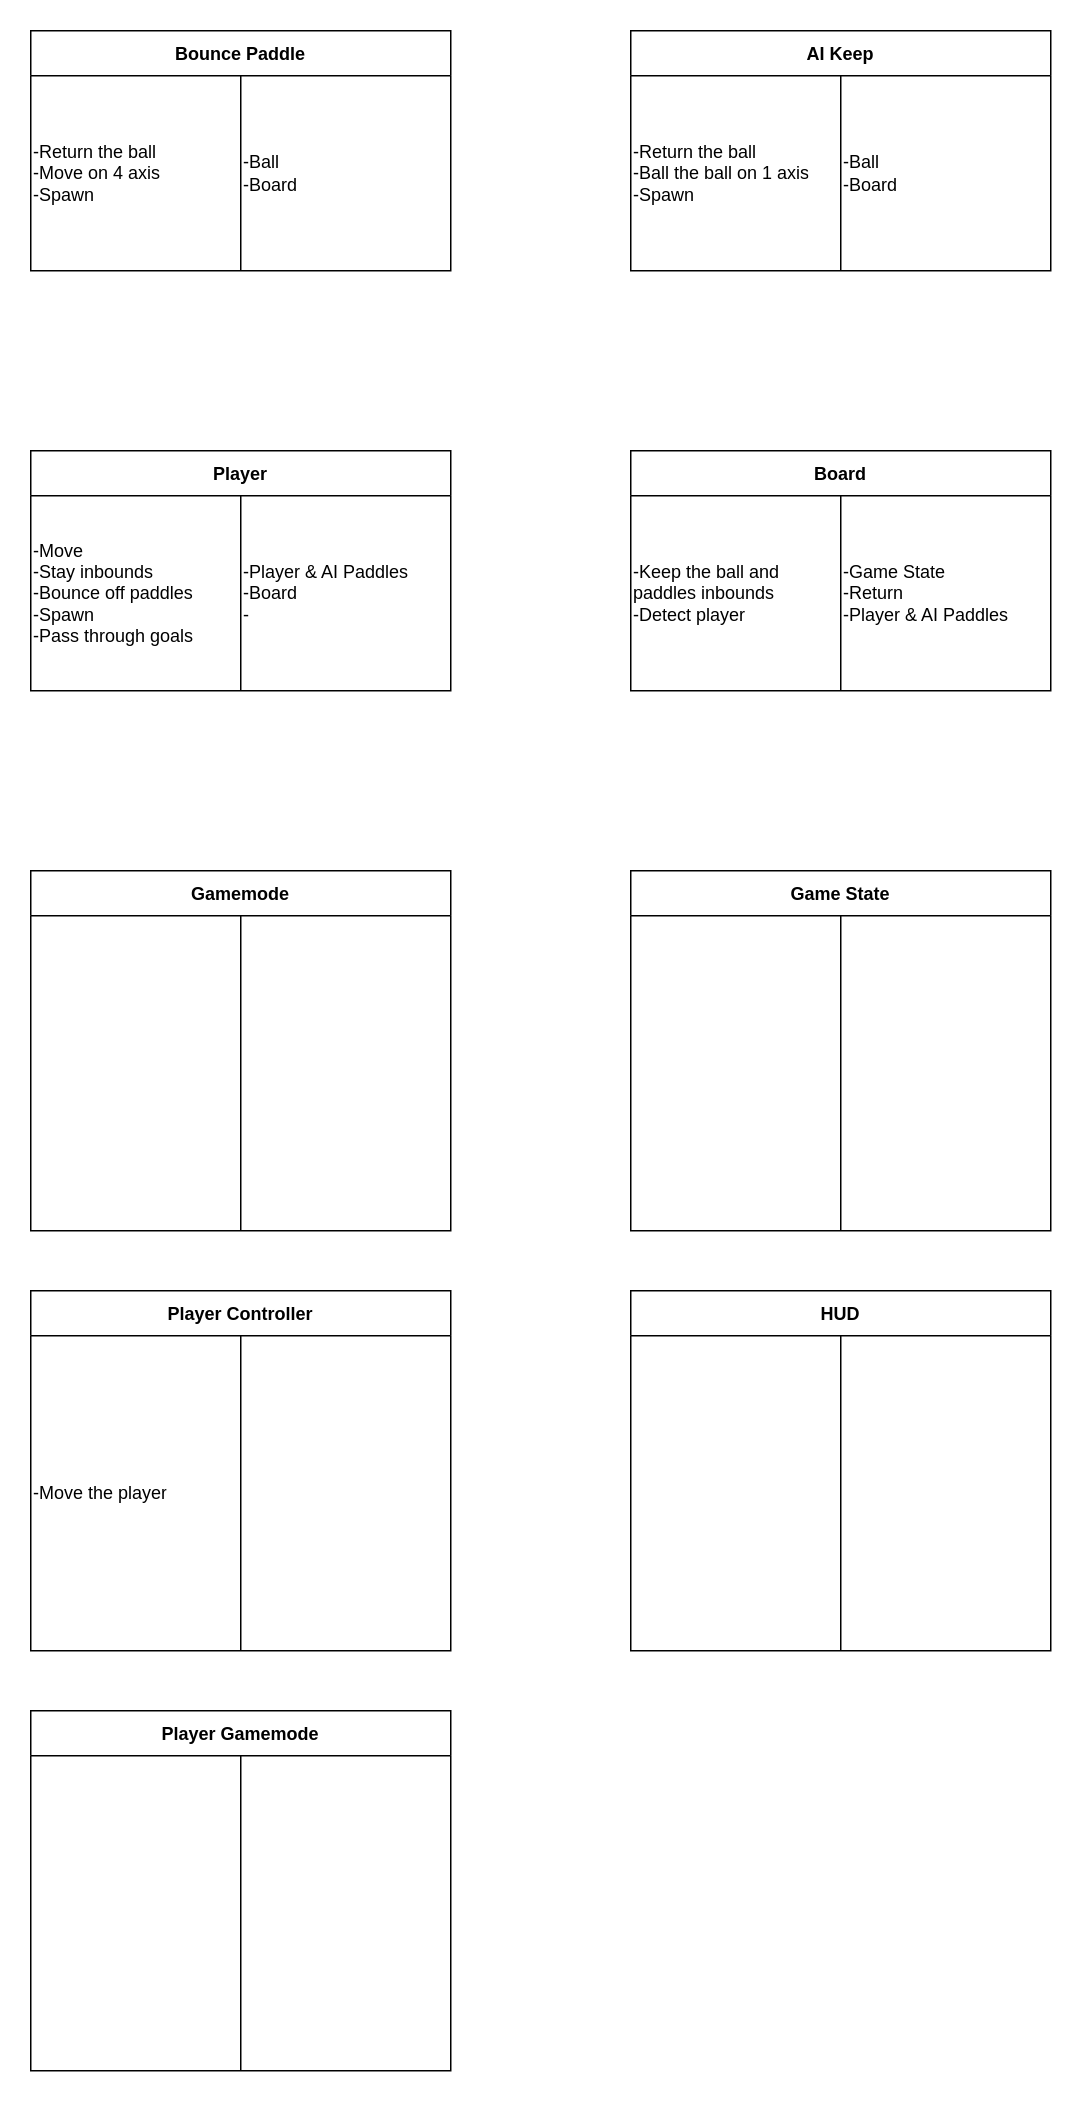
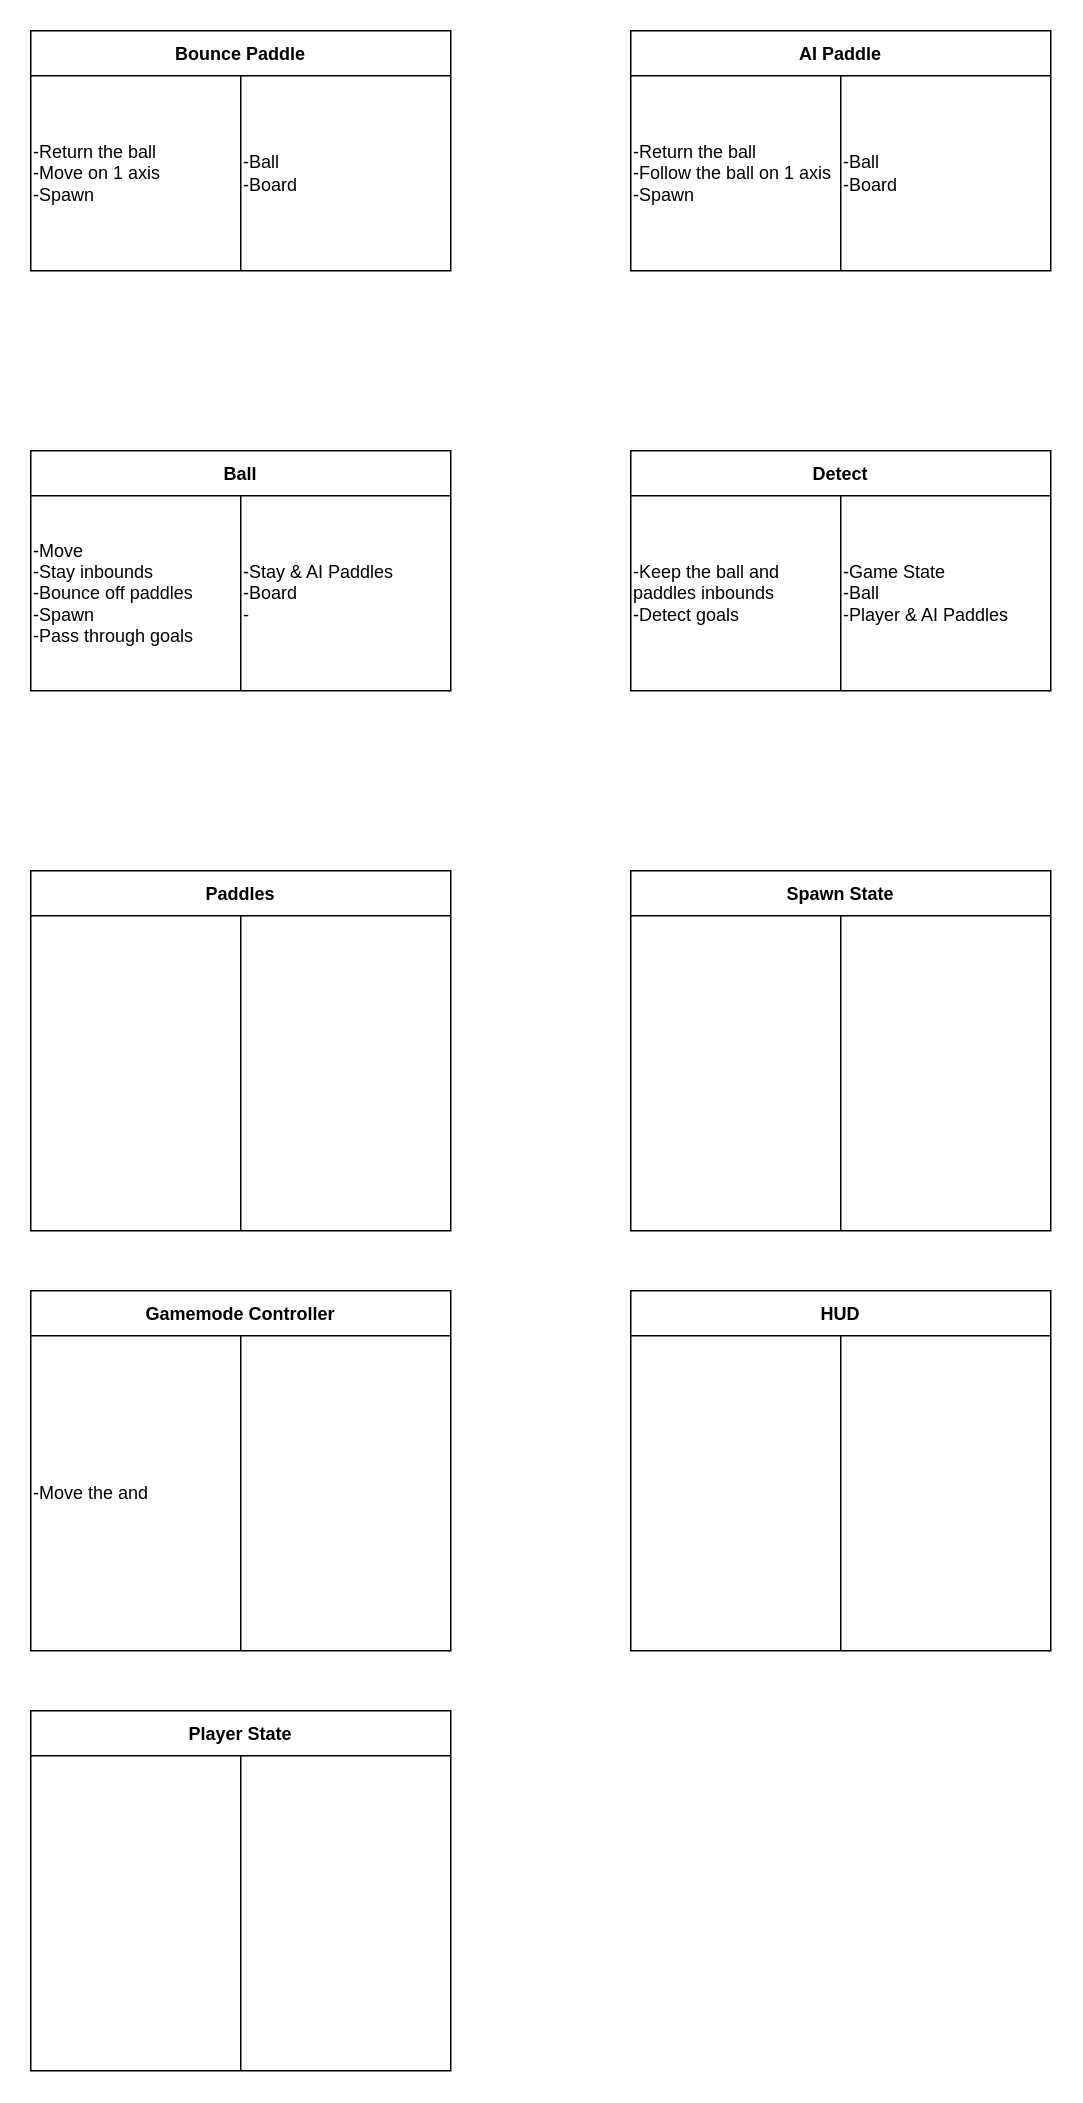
(840, 54) -> (840, 54)
(105, 173) -> (105, 173)
(731, 173) -> (737, 173)
(240, 474) -> (240, 474)
(840, 474) -> (840, 474)
(333, 593) -> (325, 593)
(737, 593) -> (737, 593)
(933, 593) -> (933, 593)
(240, 894) -> (240, 894)
(840, 894) -> (840, 894)
(240, 1314) -> (240, 1314)
(107, 1493) -> (95, 1493)
(240, 1734) -> (240, 1734)
